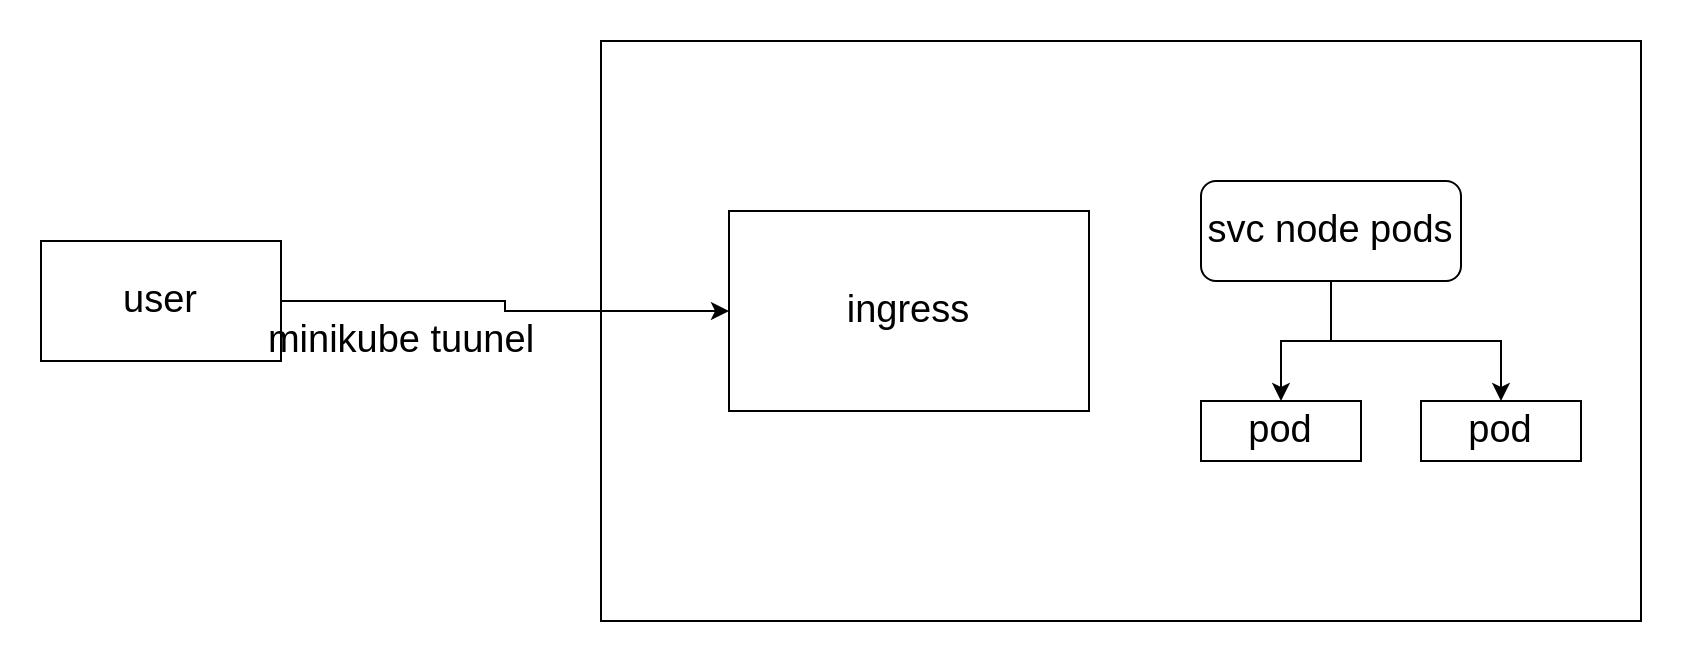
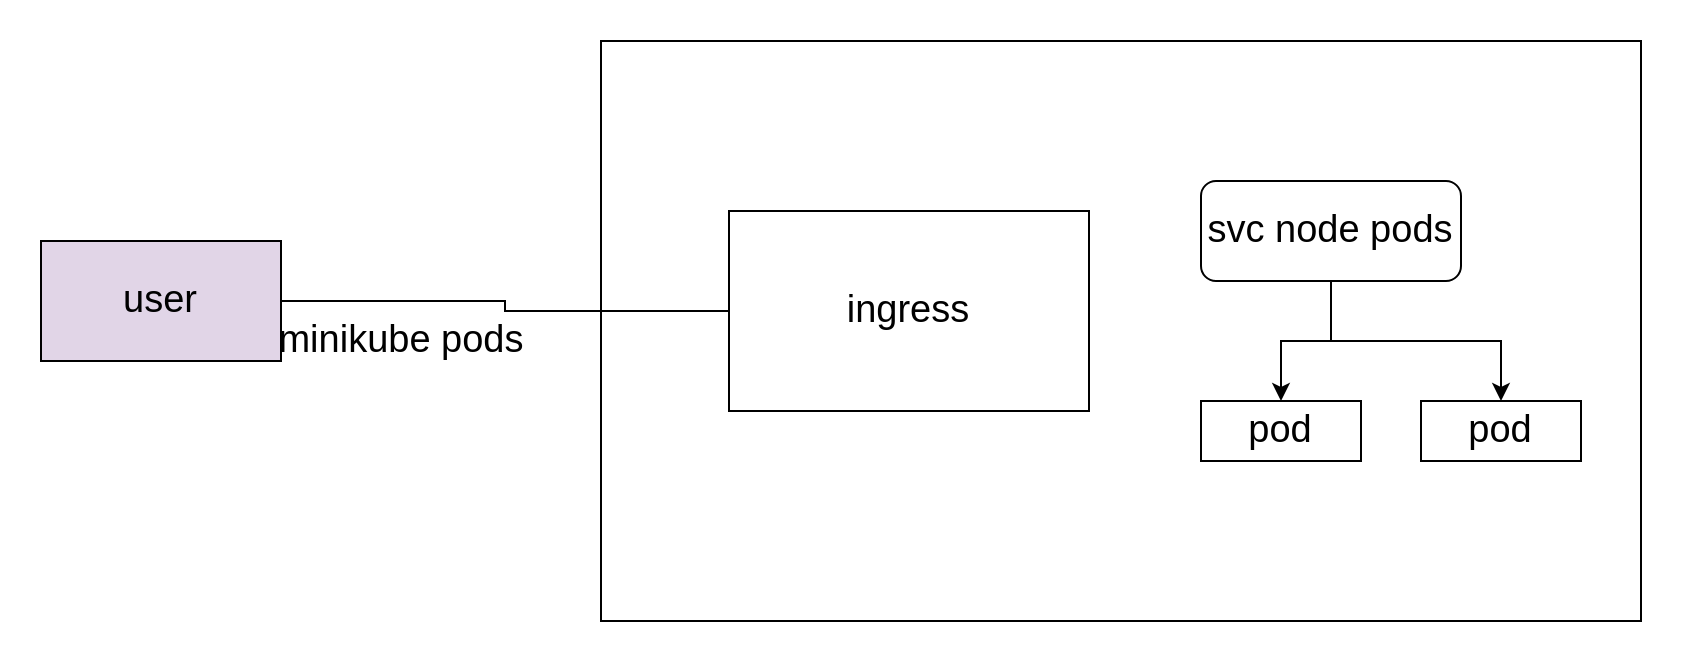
(161, 301) -> (161, 301)
(714, 311) -> (719, 311)
(402, 341) -> (402, 341)
